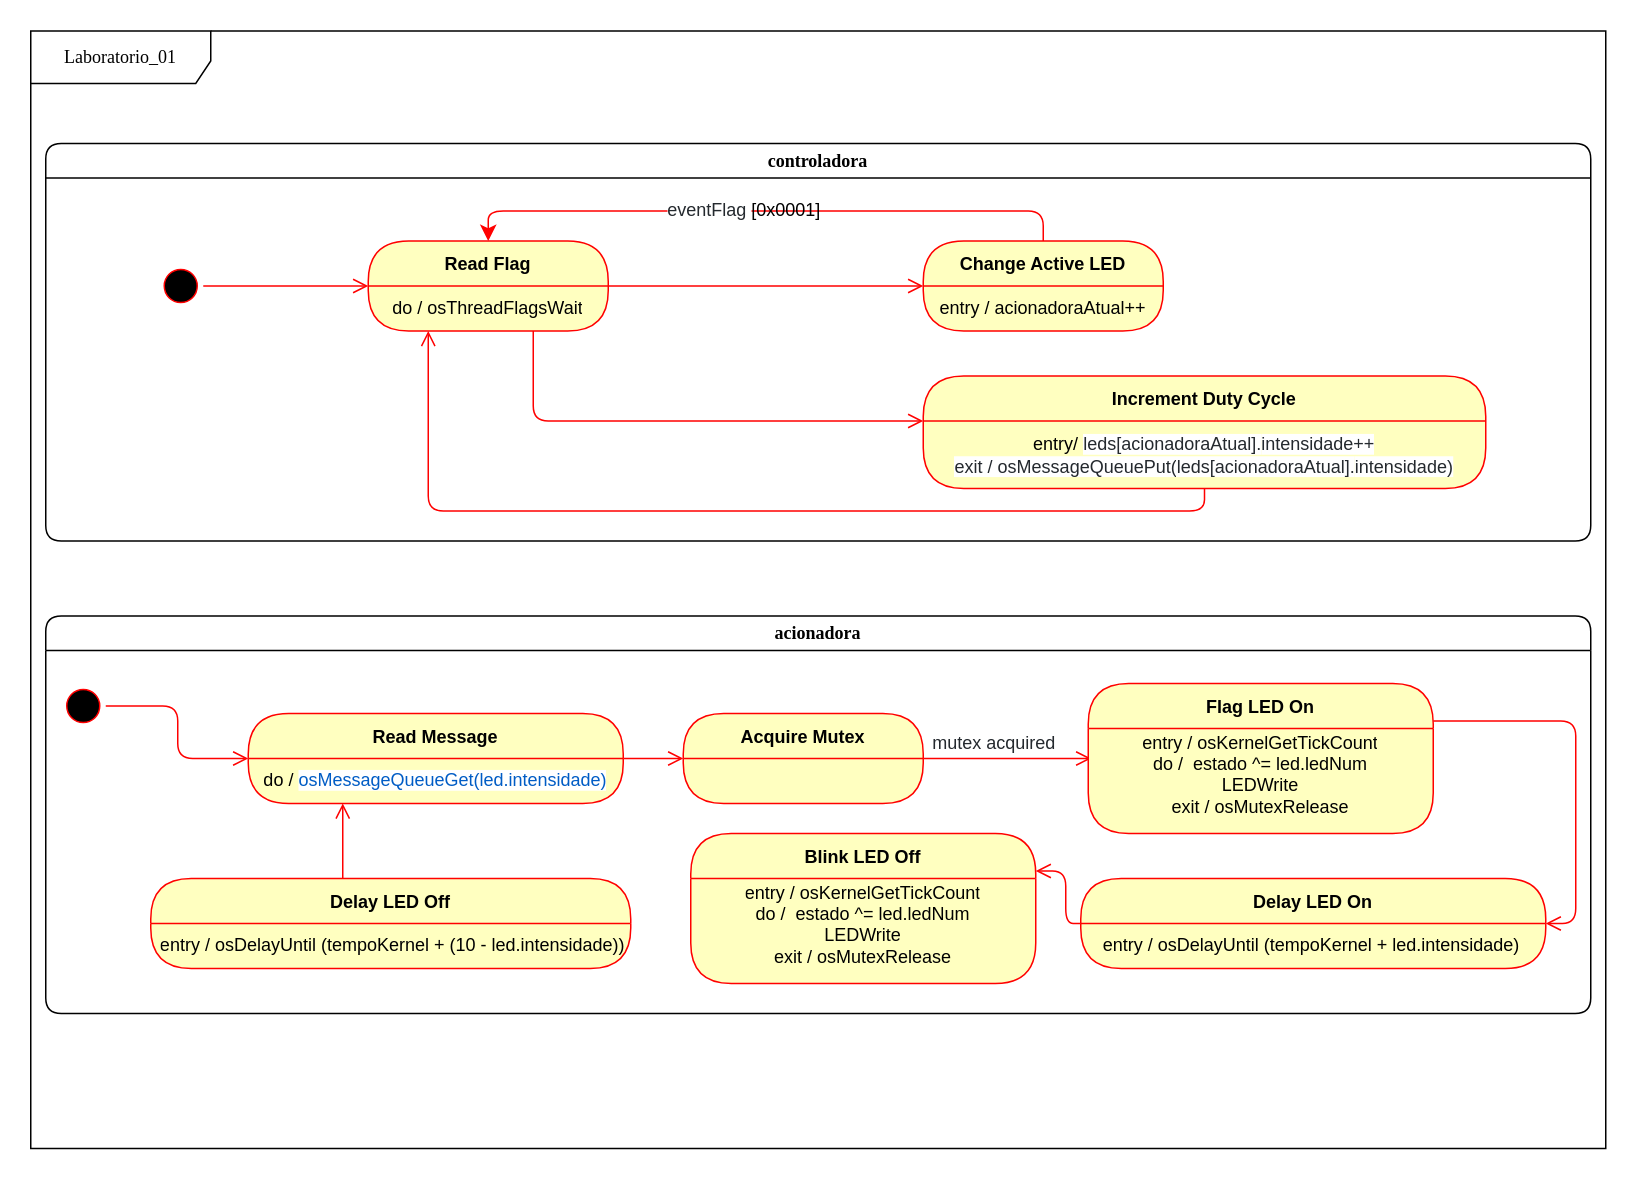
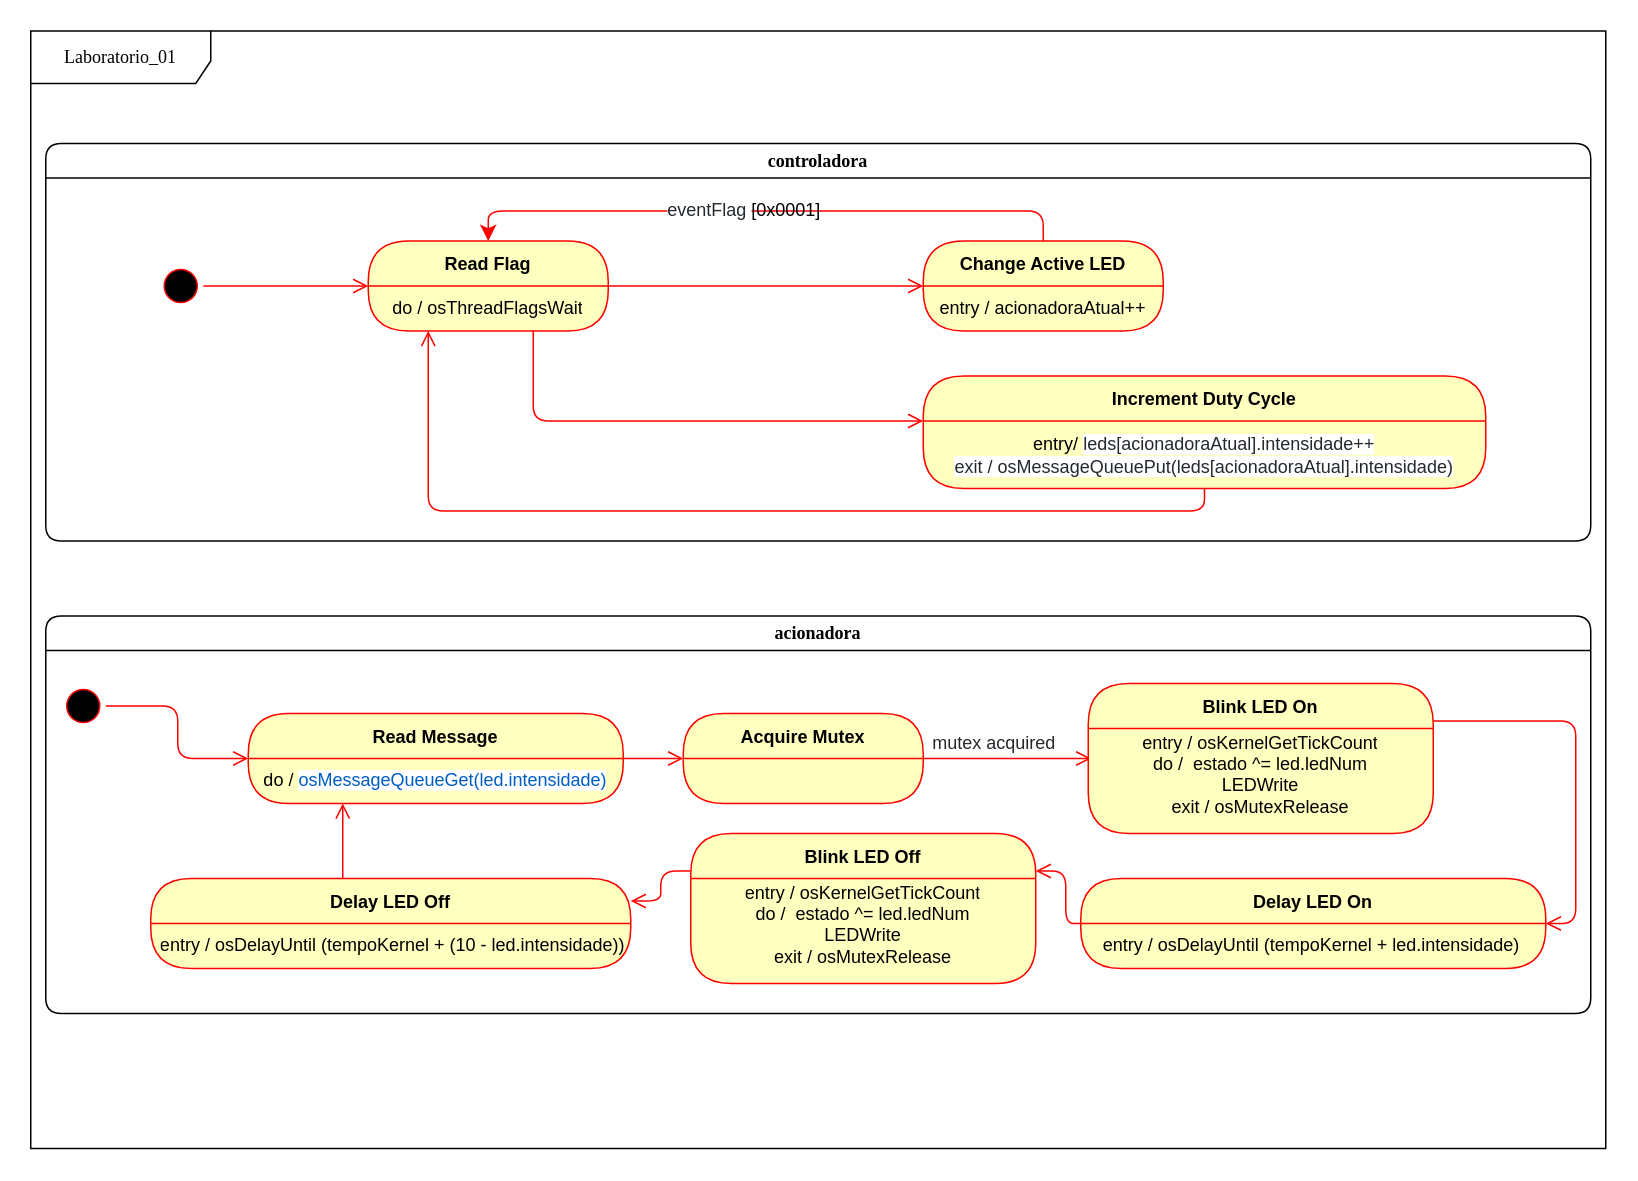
(1260, 707) -> (1260, 707)
none -> (661, 884)
